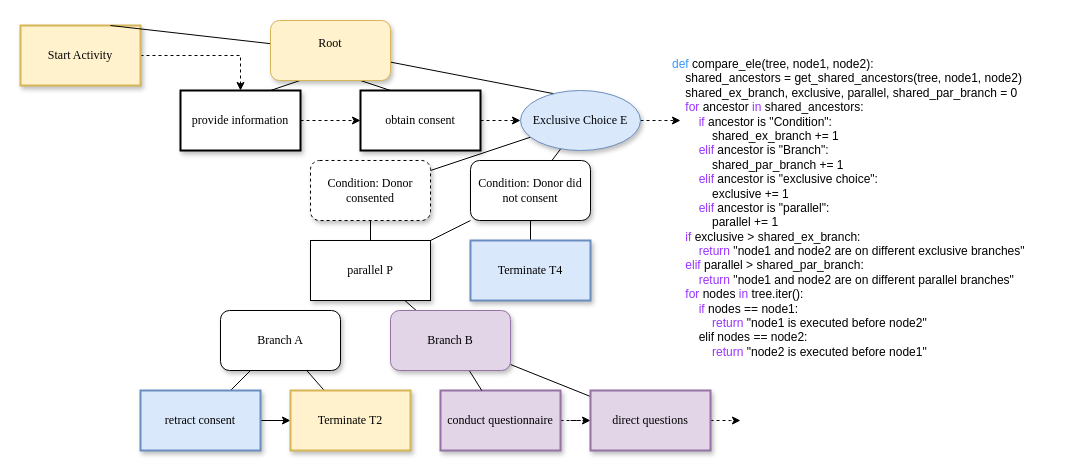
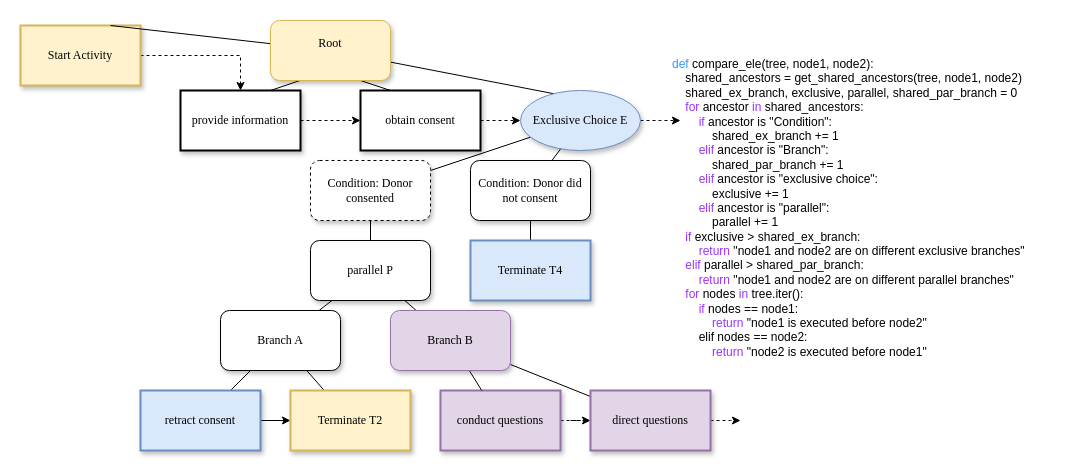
(451, 231) -> (326, 306)
(371, 271) -> (371, 271)
(501, 421) -> (501, 421)
